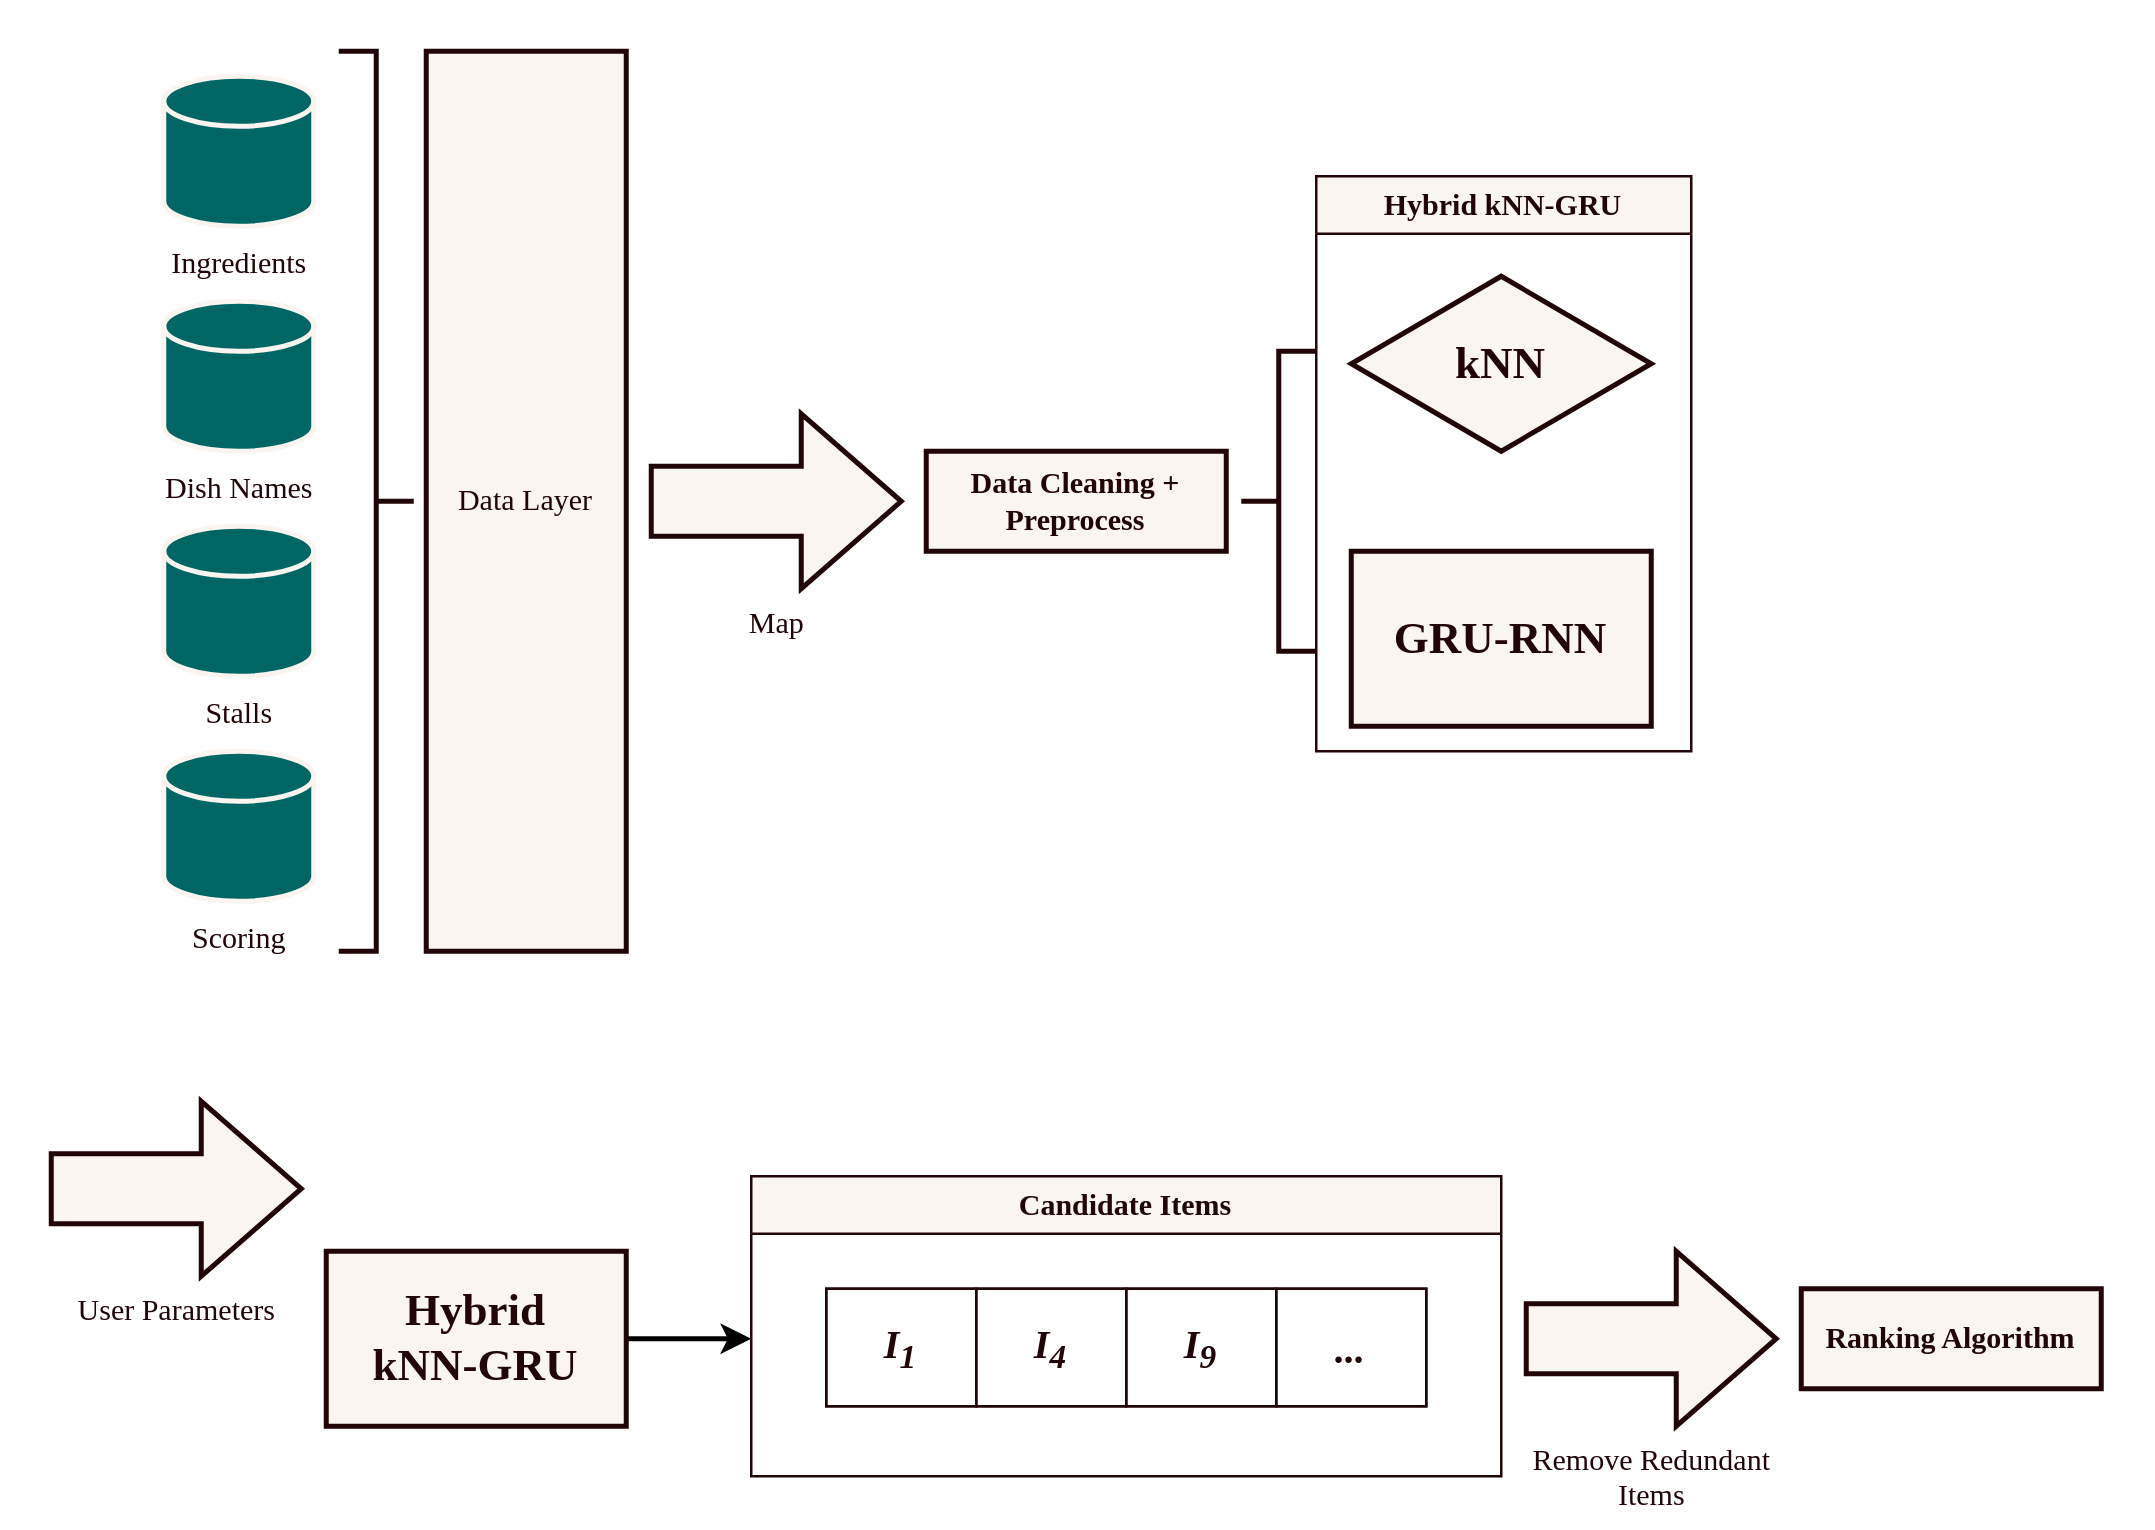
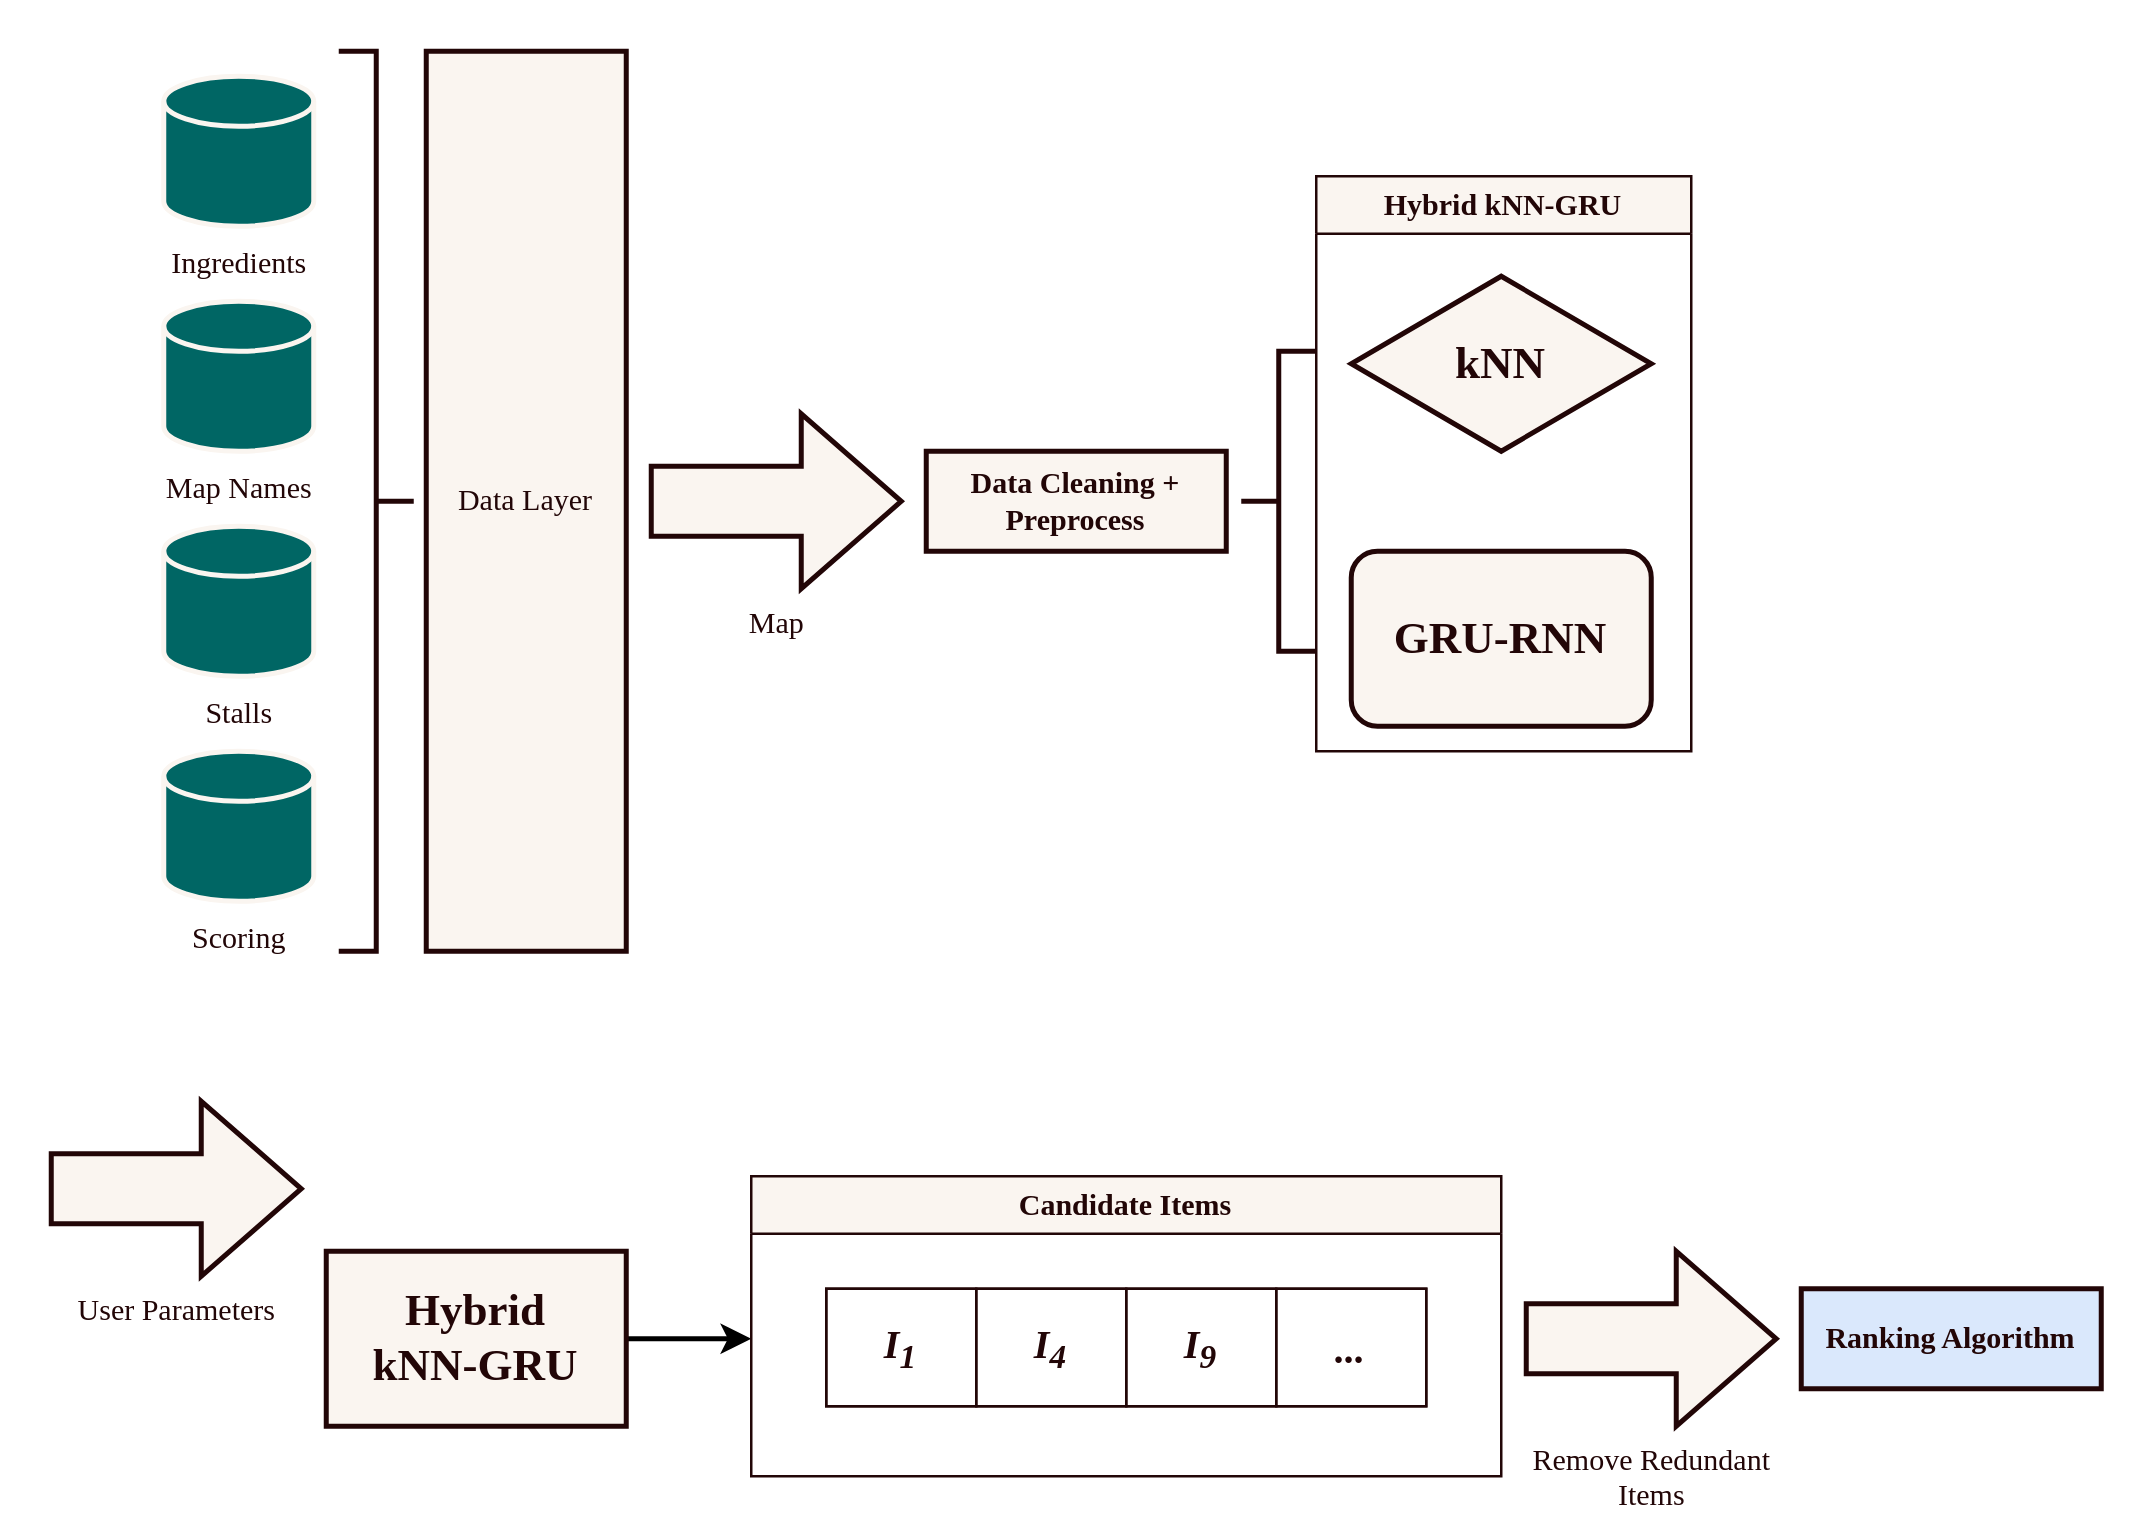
(240, 489) -> (240, 489)
(1501, 639) -> (1501, 639)
(1951, 1339) -> (1951, 1339)
